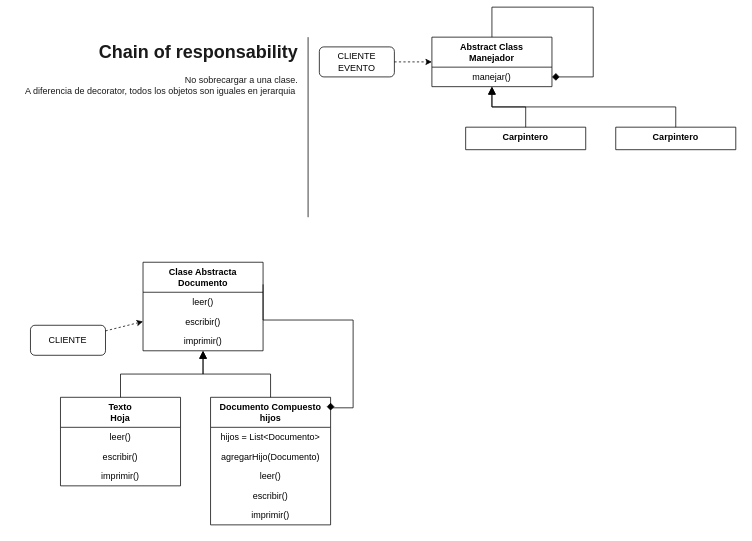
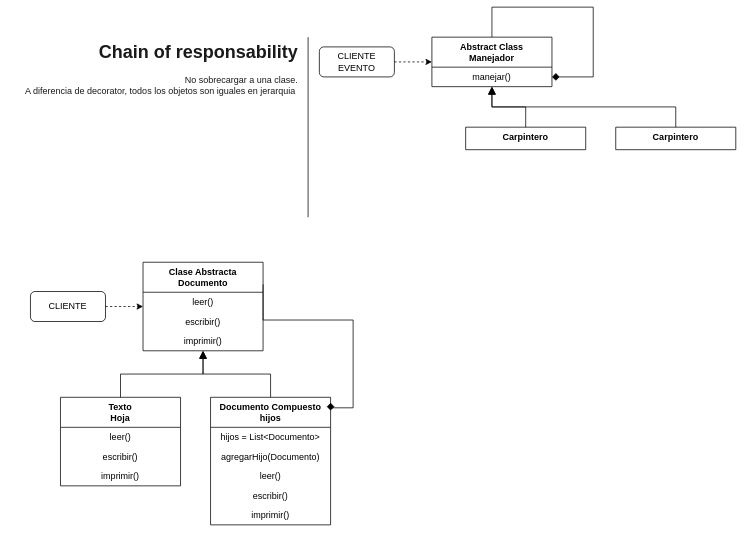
(68, 340) -> (68, 306)
